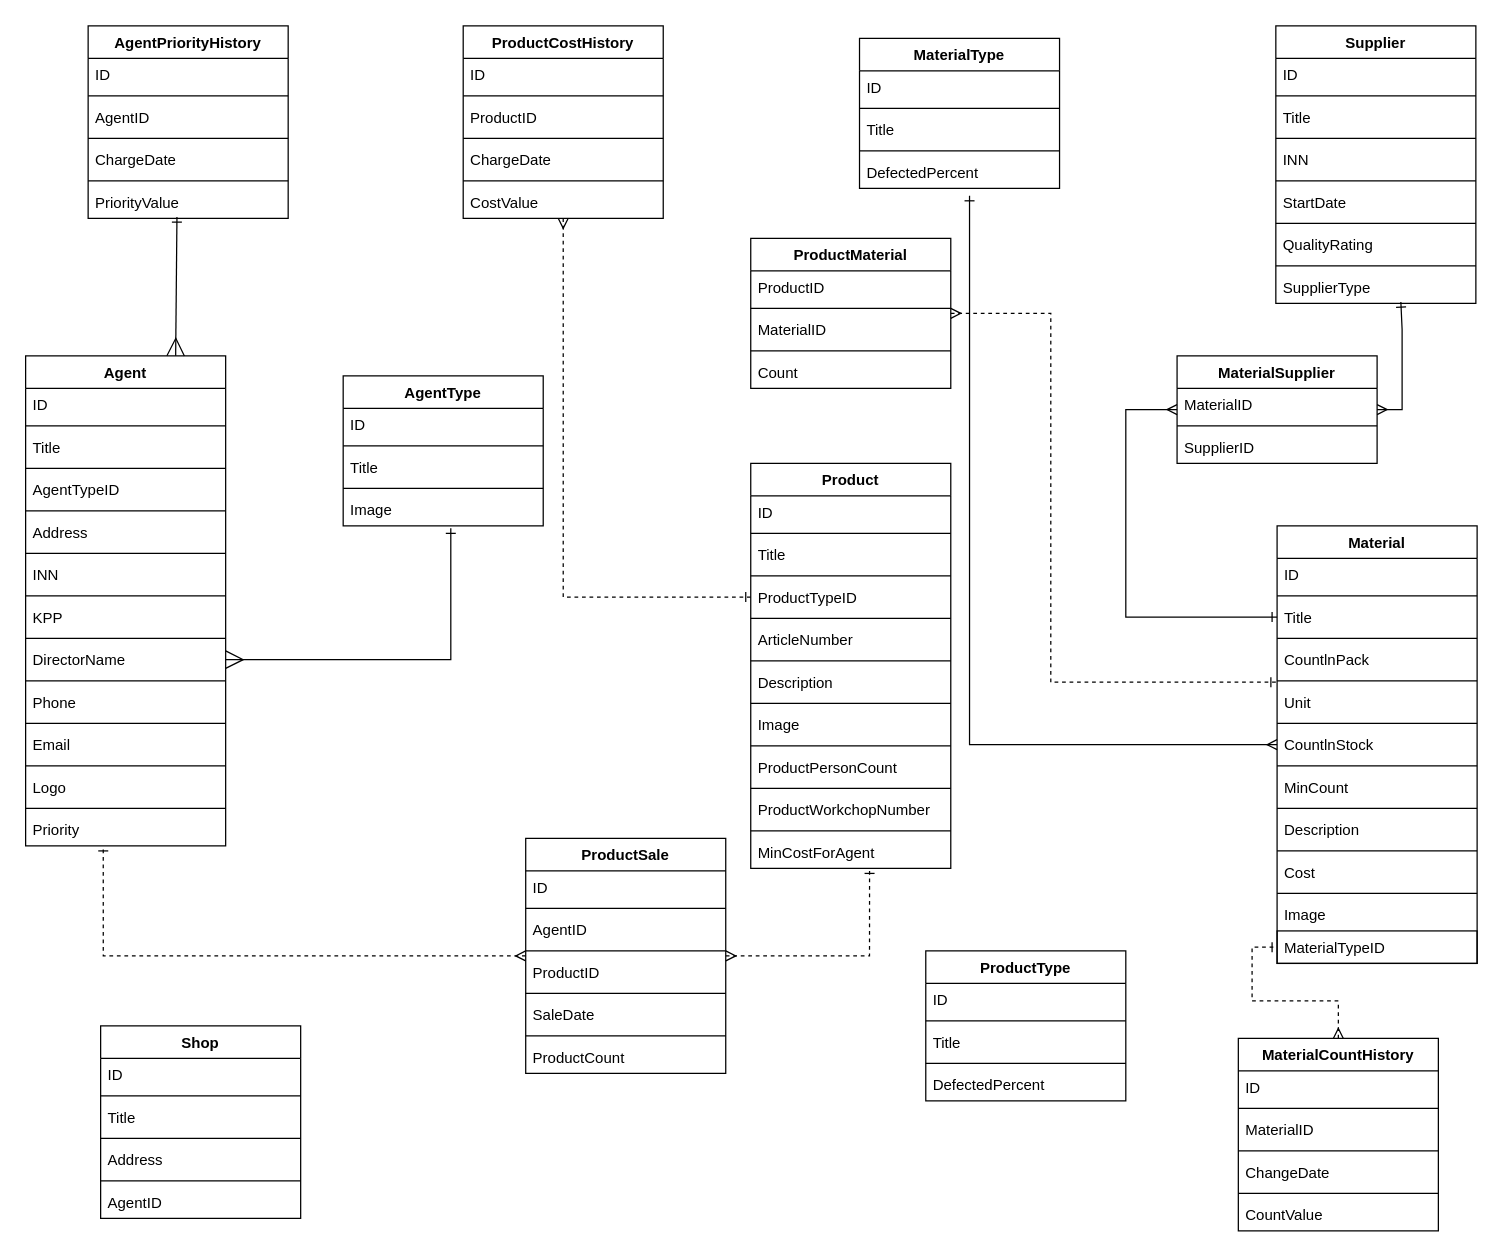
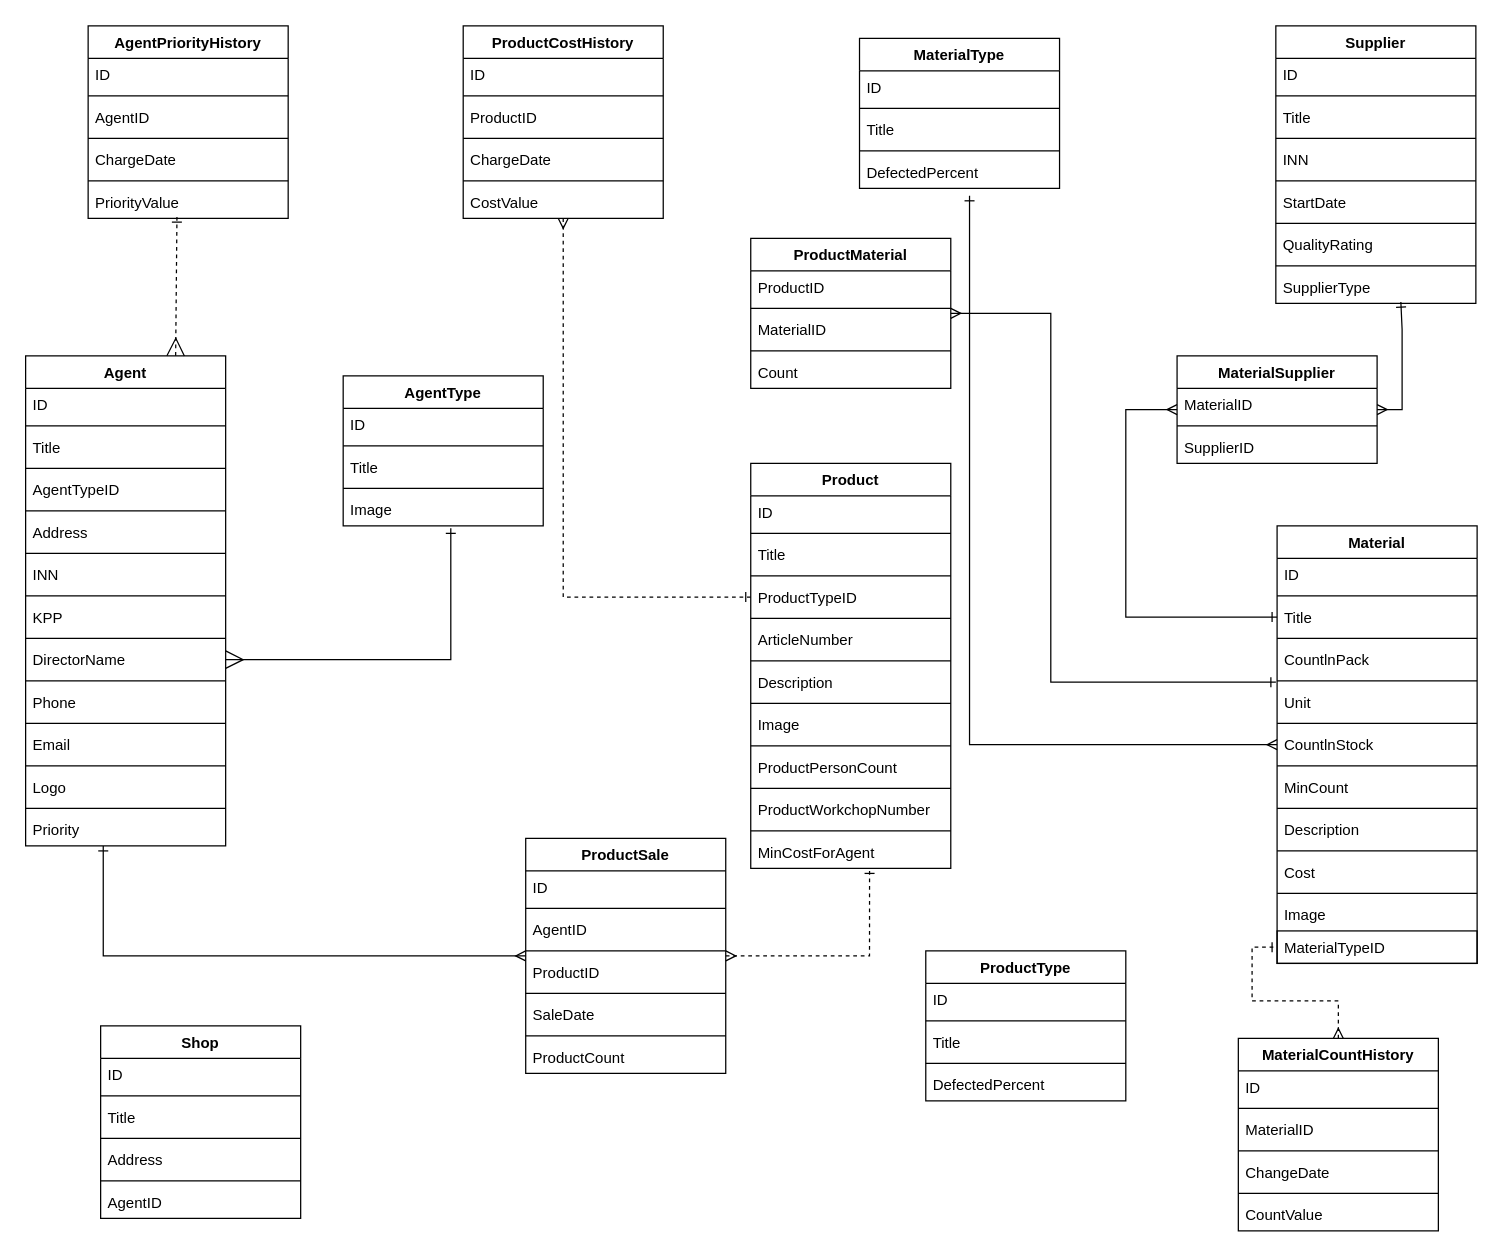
(176, 286) -> (176, 286)
(1051, 559) -> (1051, 559)
(259, 956) -> (259, 956)
